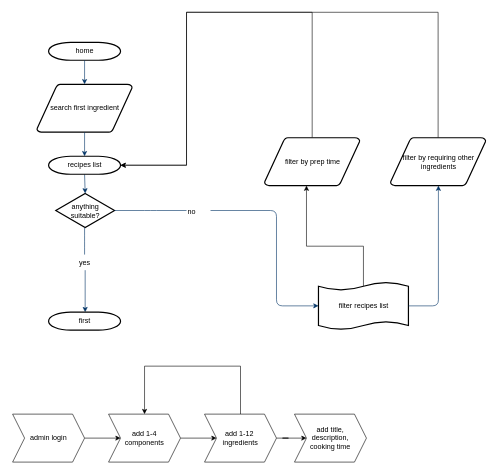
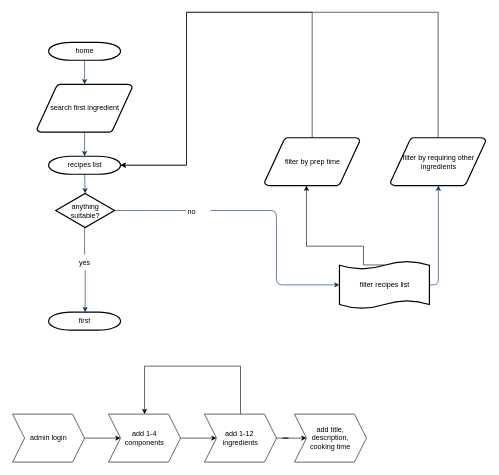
(363, 306) -> (384, 285)
